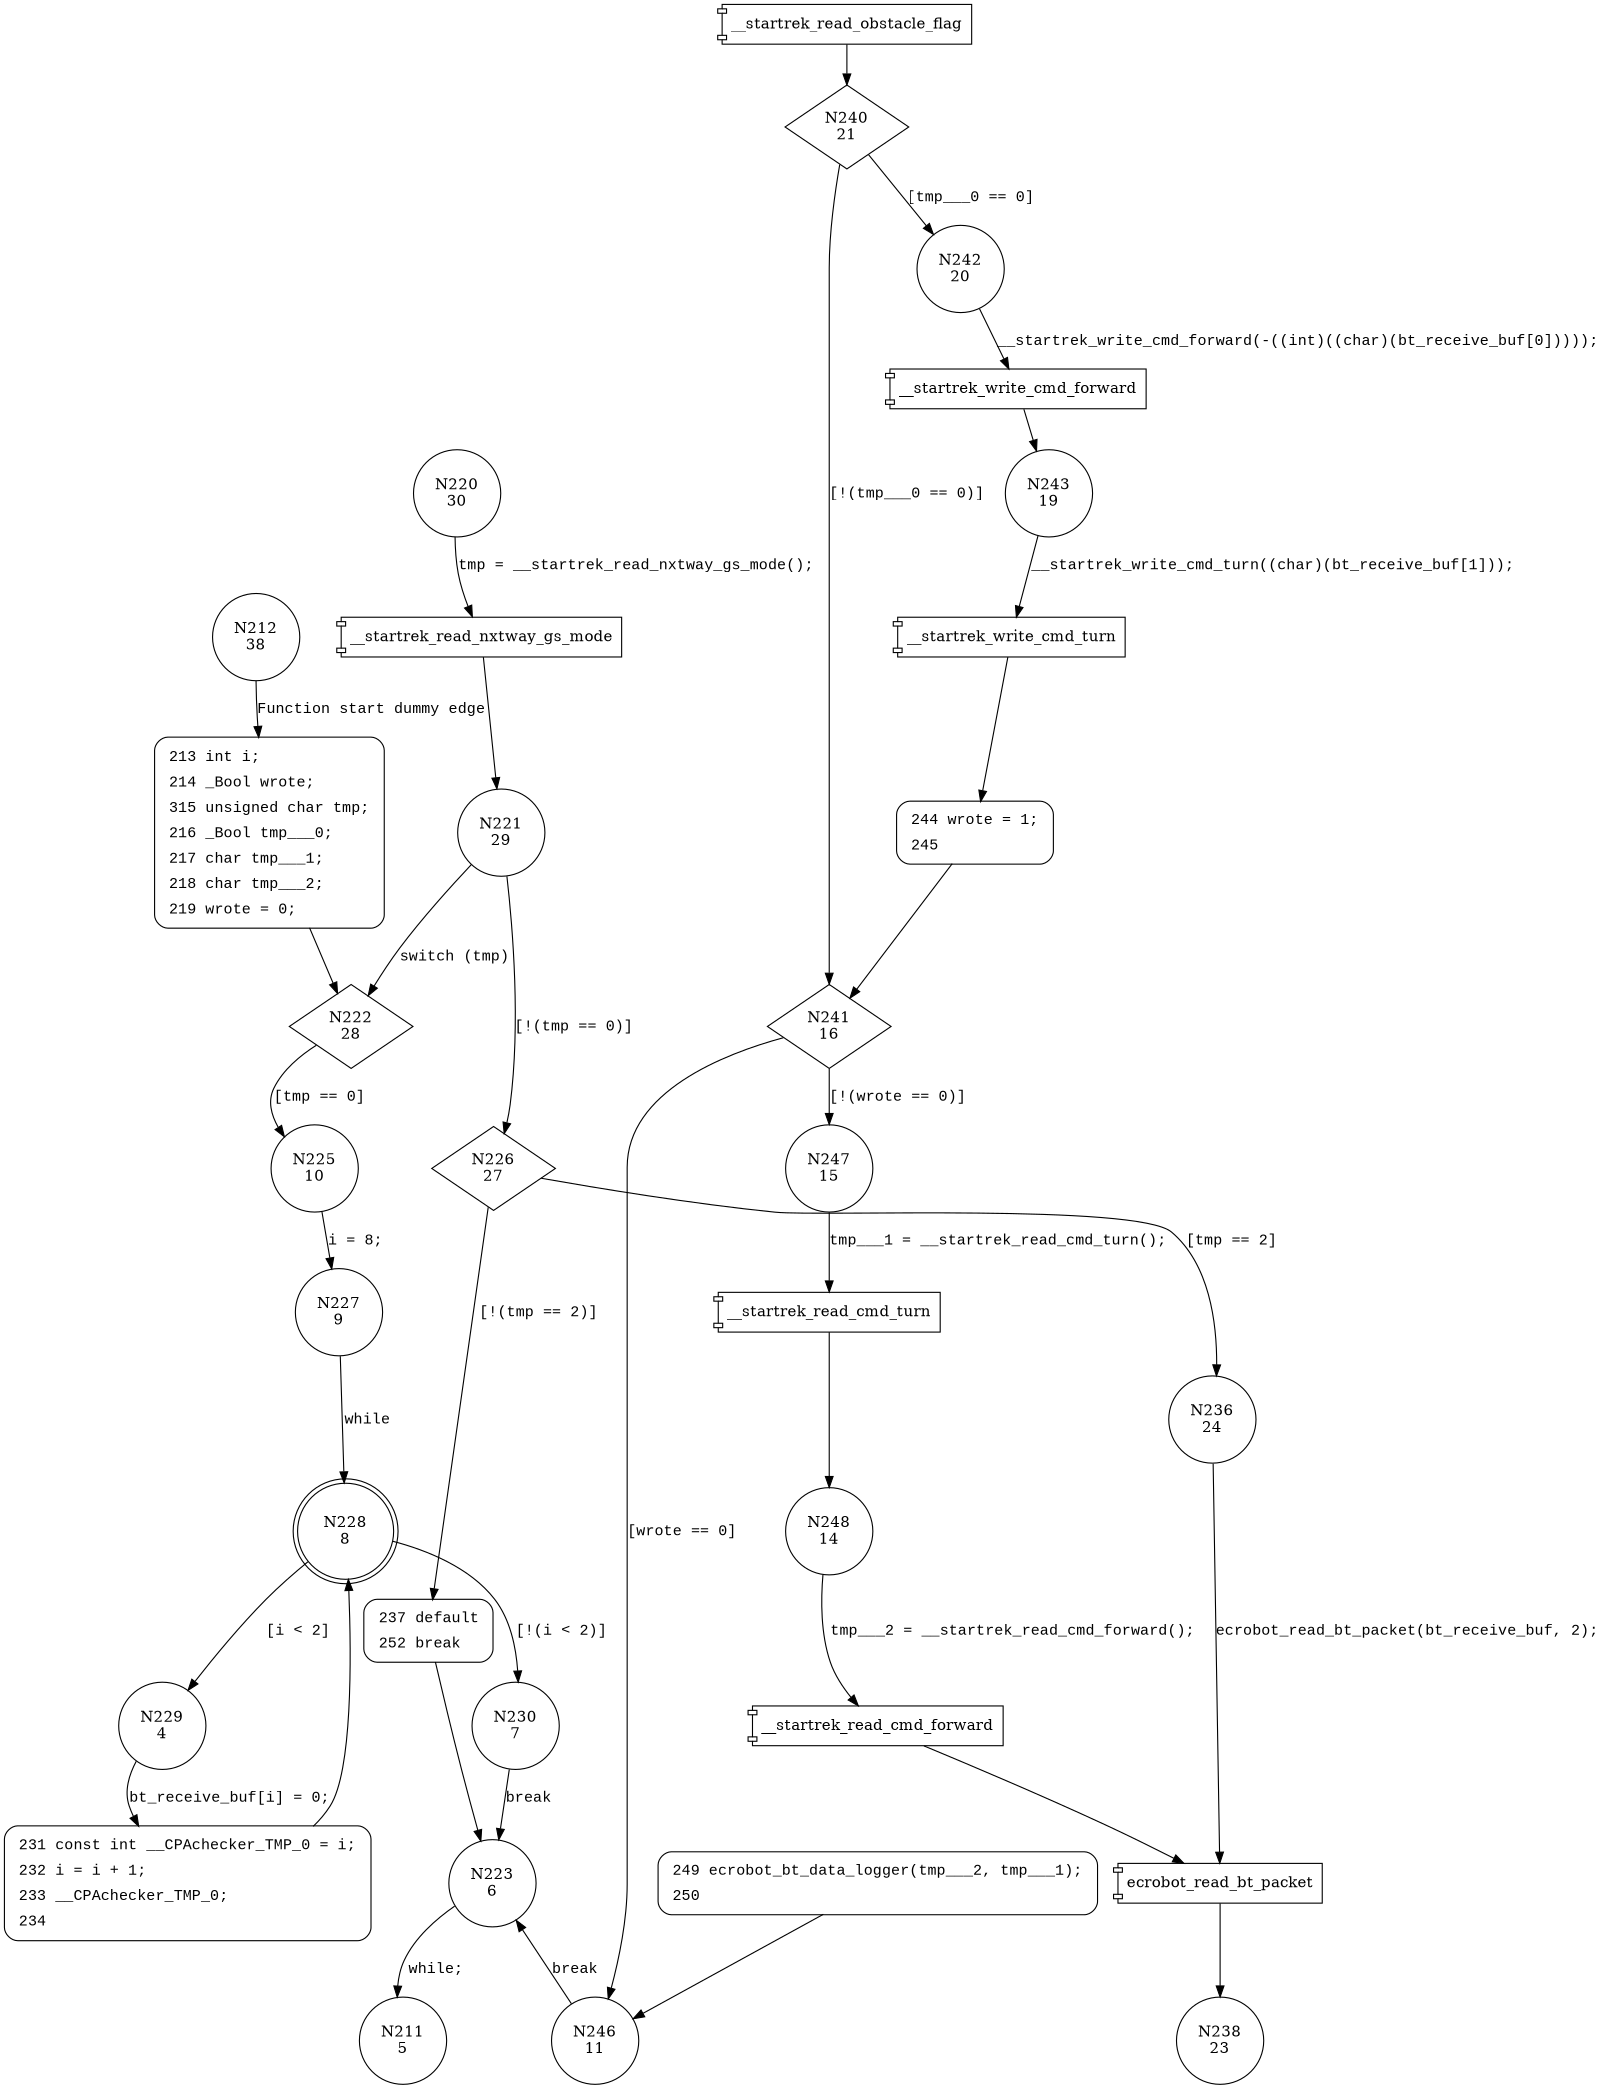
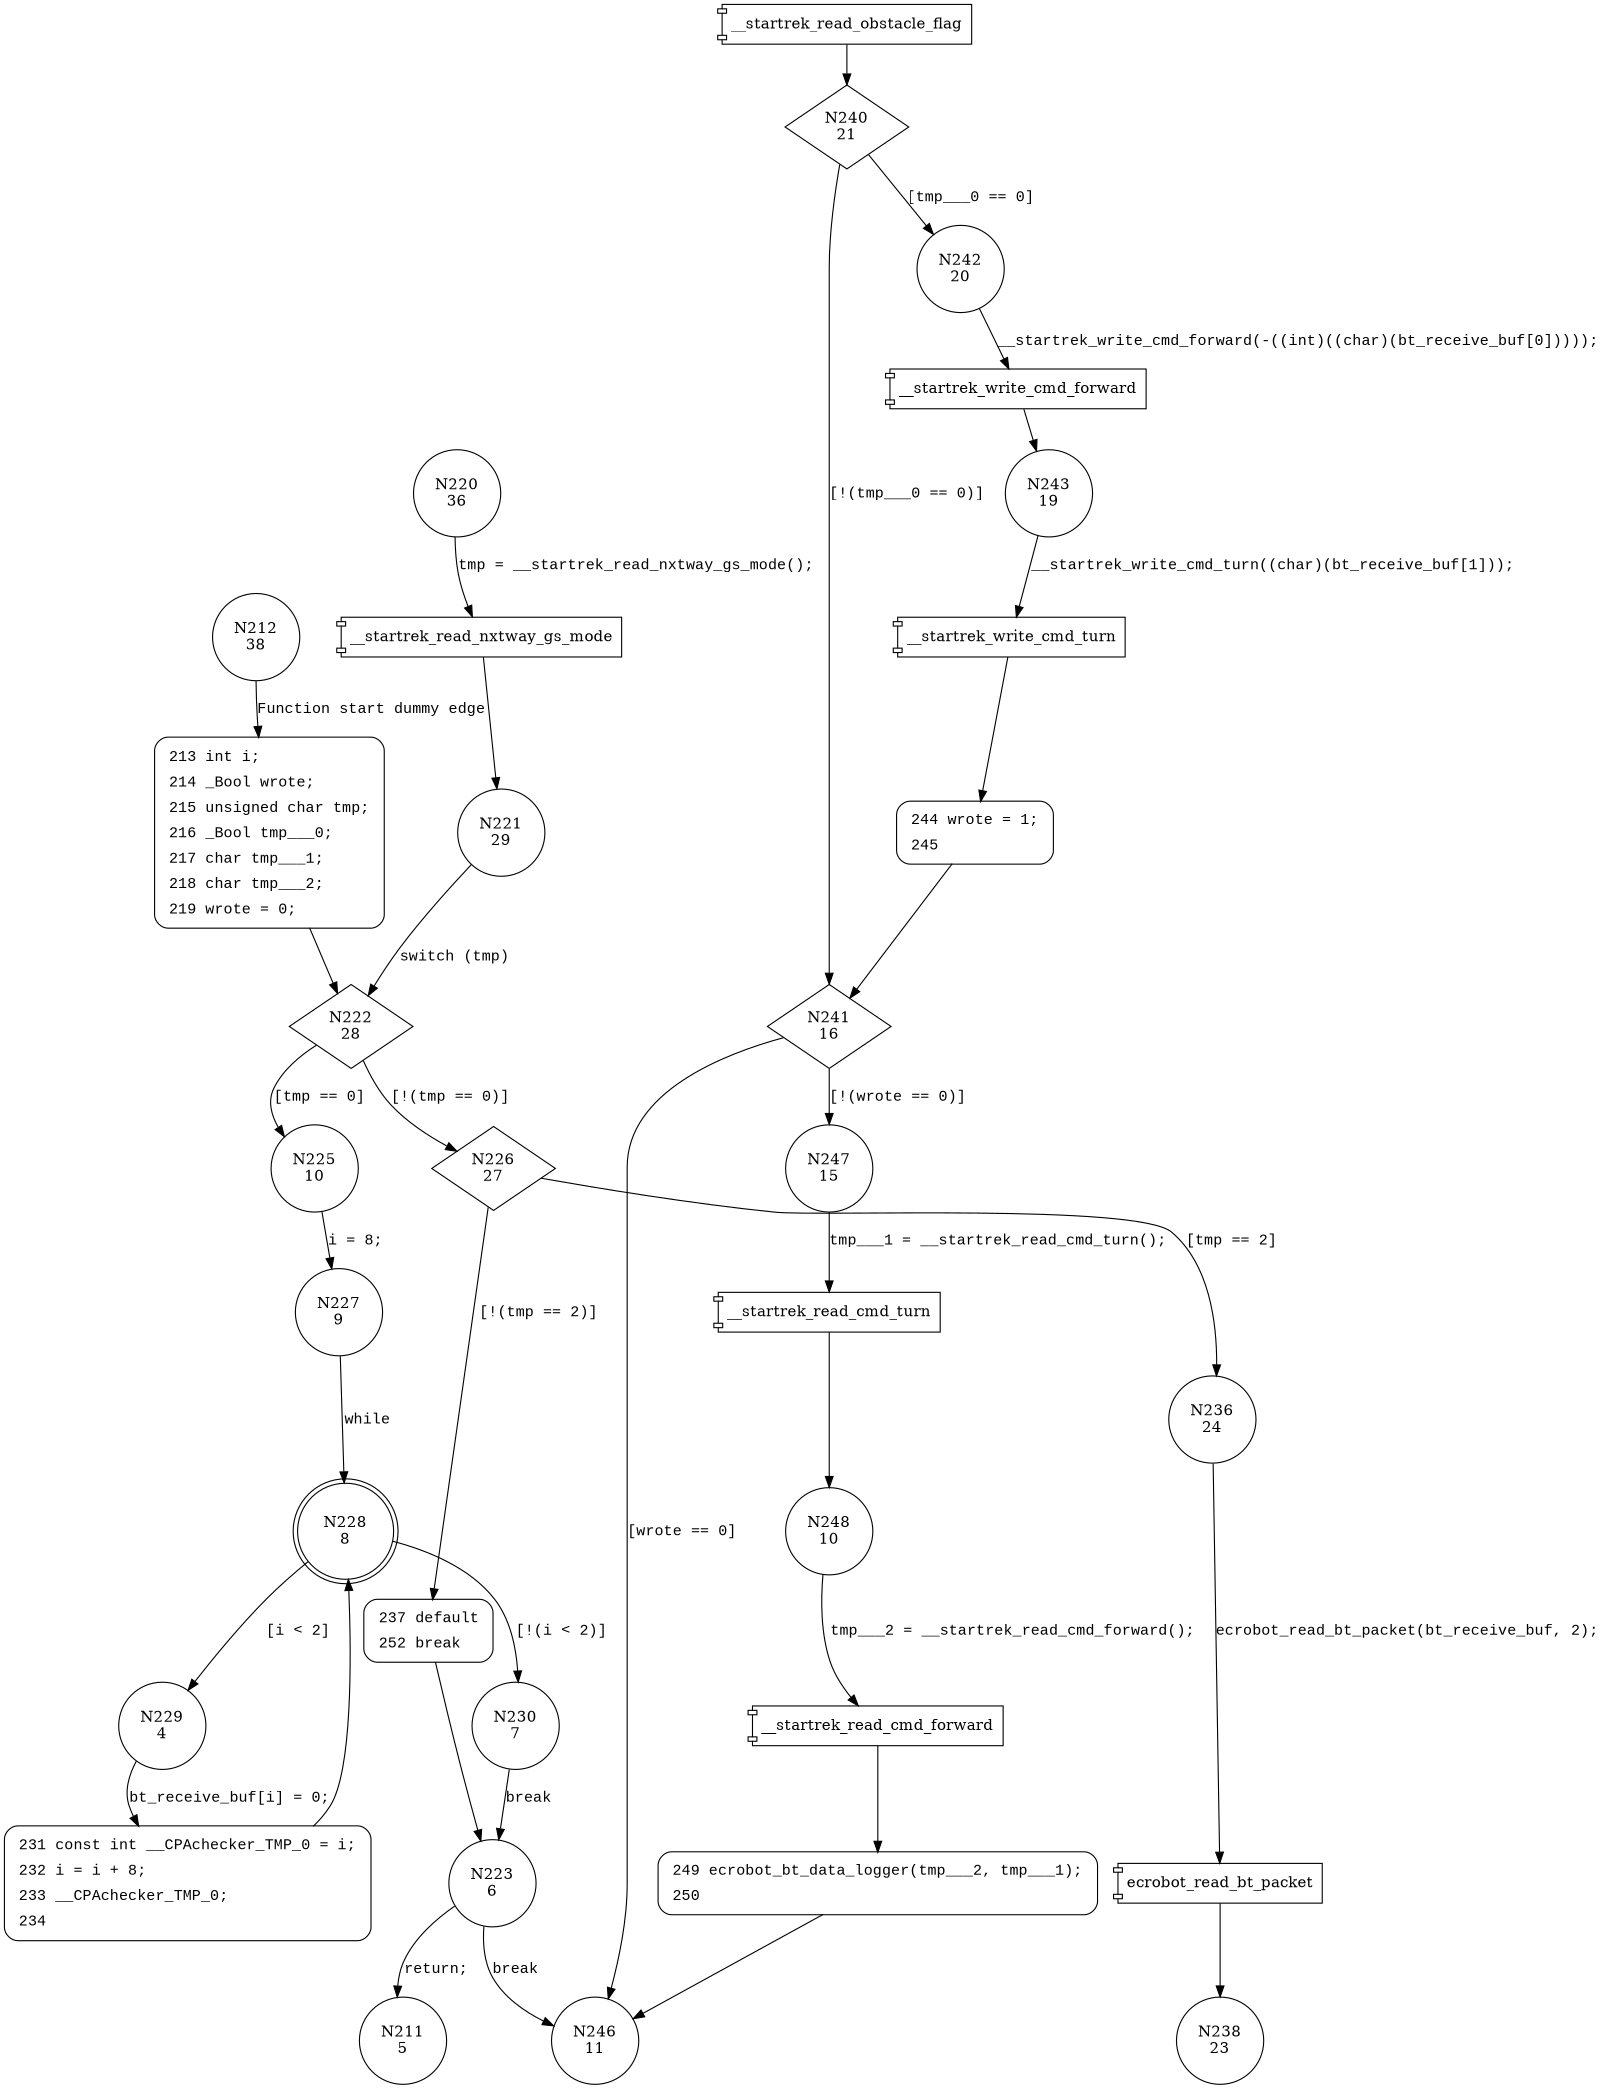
(457, 493) -> (457, 493)
(183, 807) -> (183, 807)
(515, 999) -> (397, 1111)
(829, 1531) -> (829, 1531)
(1050, 1800) -> (878, 1794)
(101, 1870) -> (101, 1870)
(547, 1967) -> (497, 1984)
(436, 1969) -> (436, 1969)
